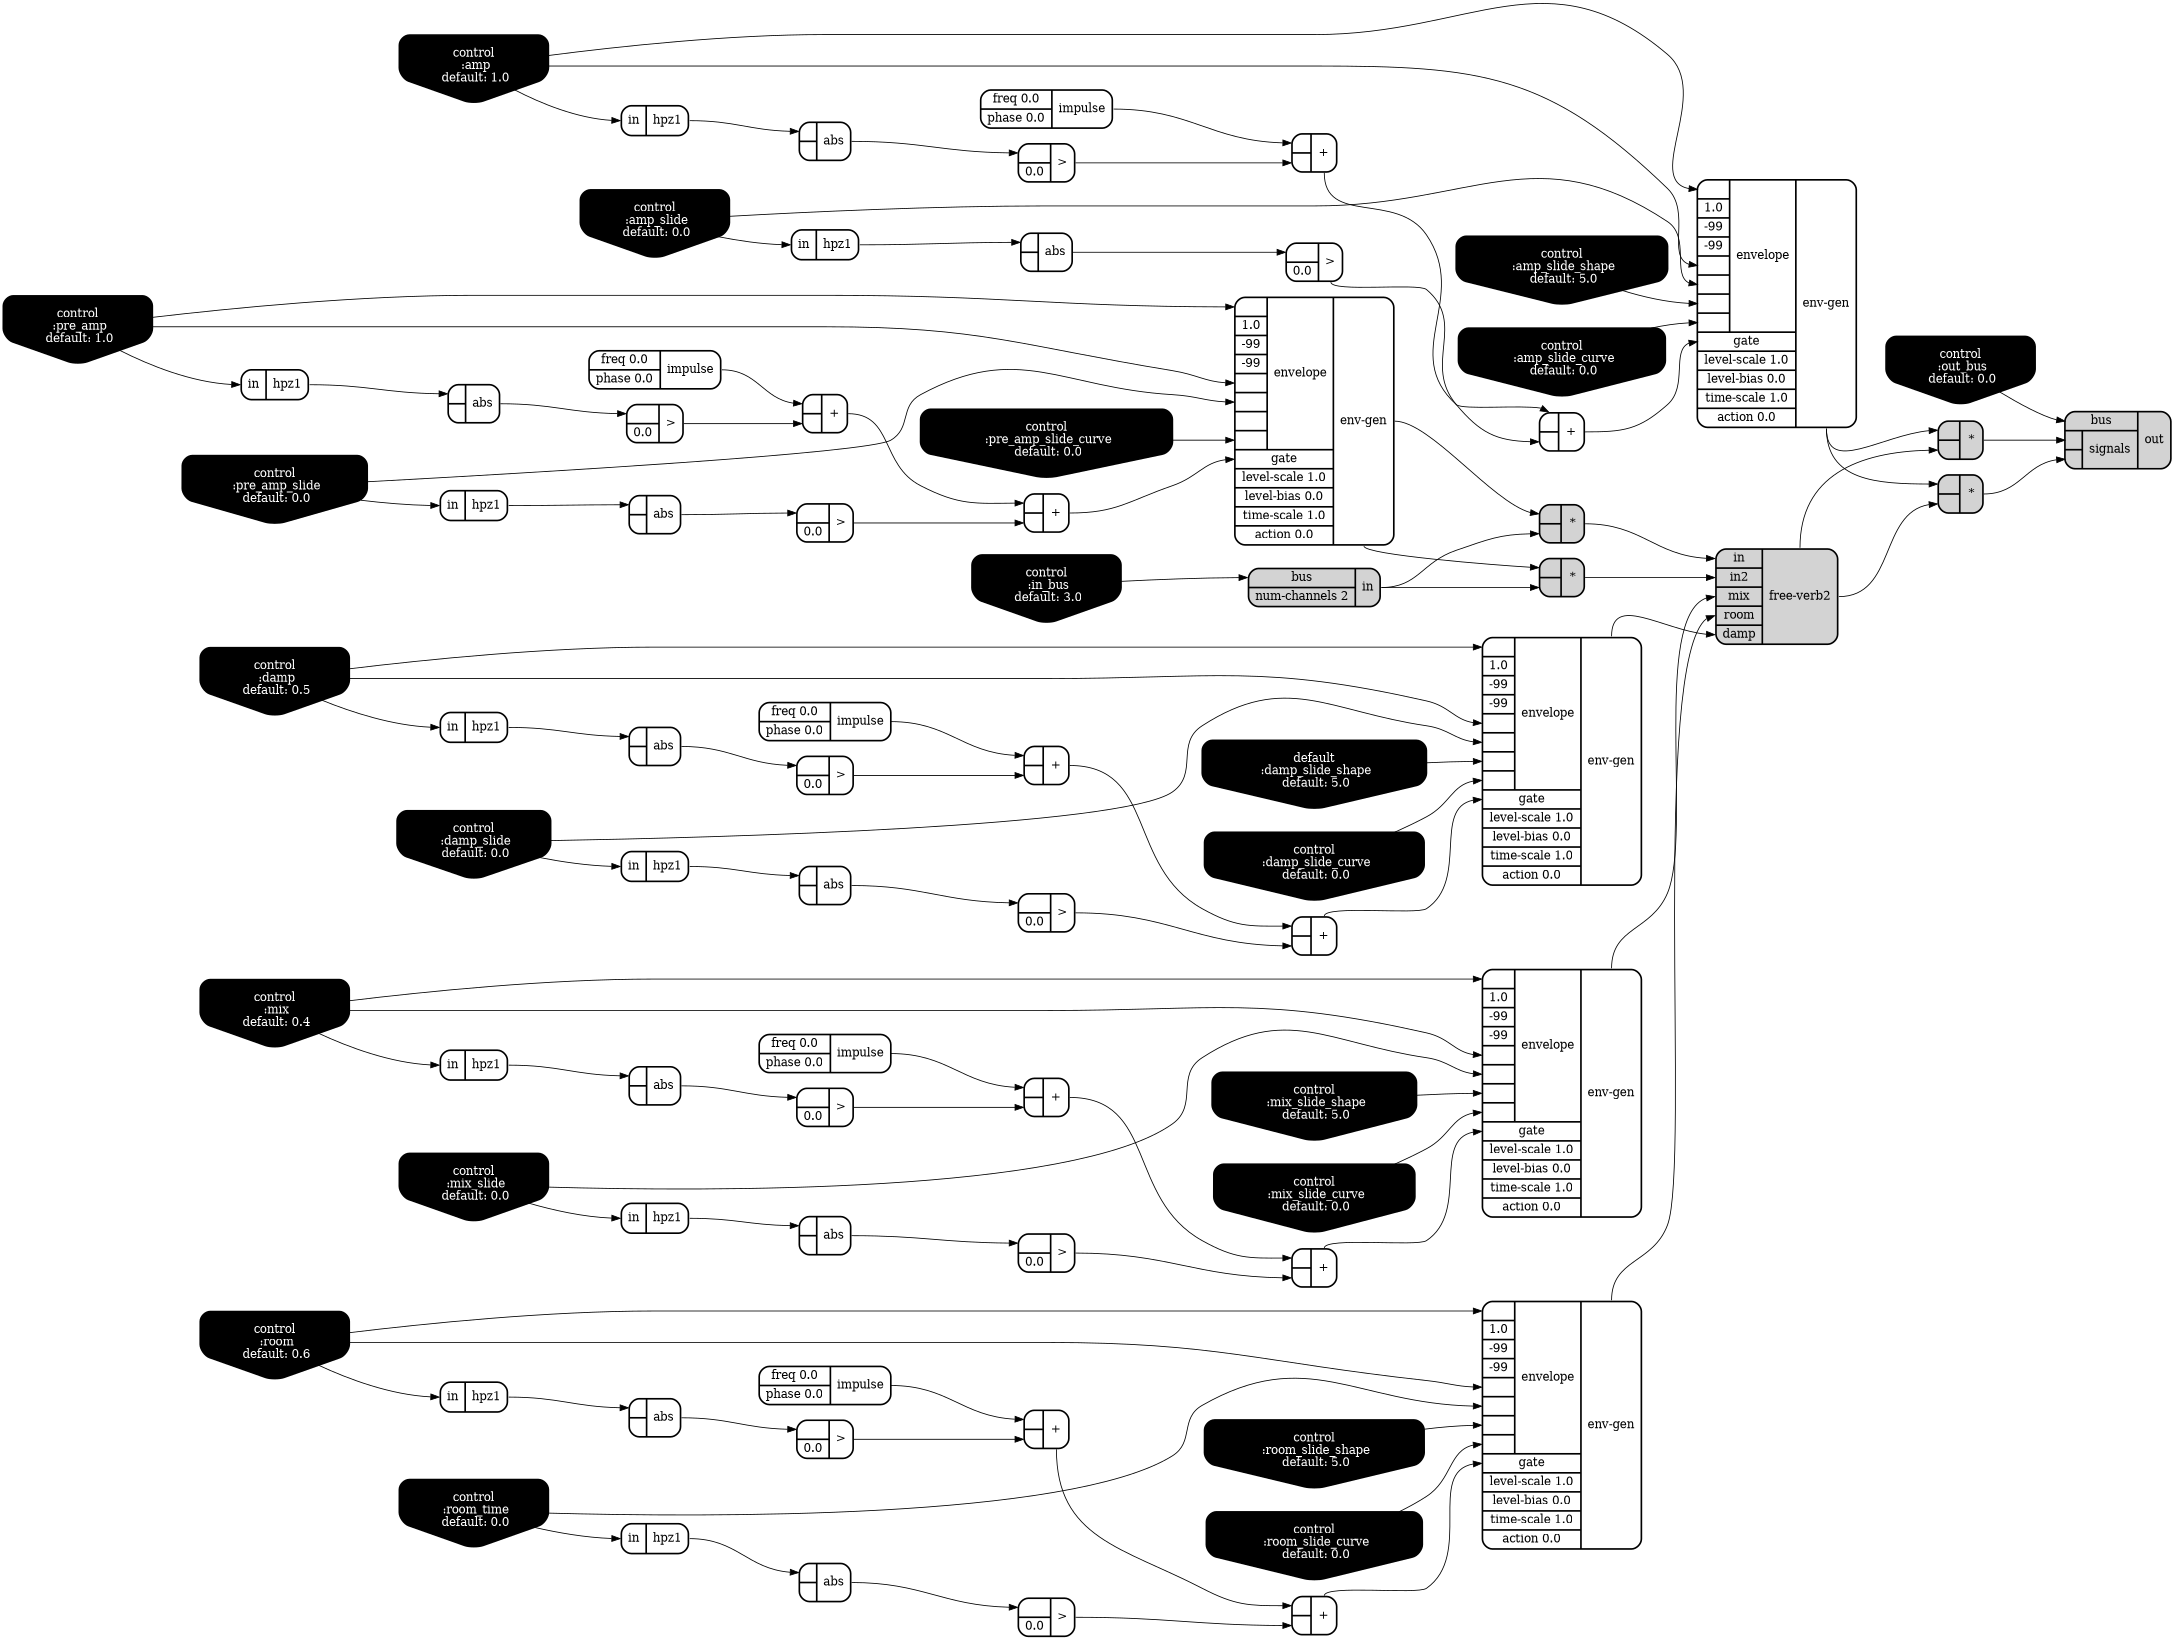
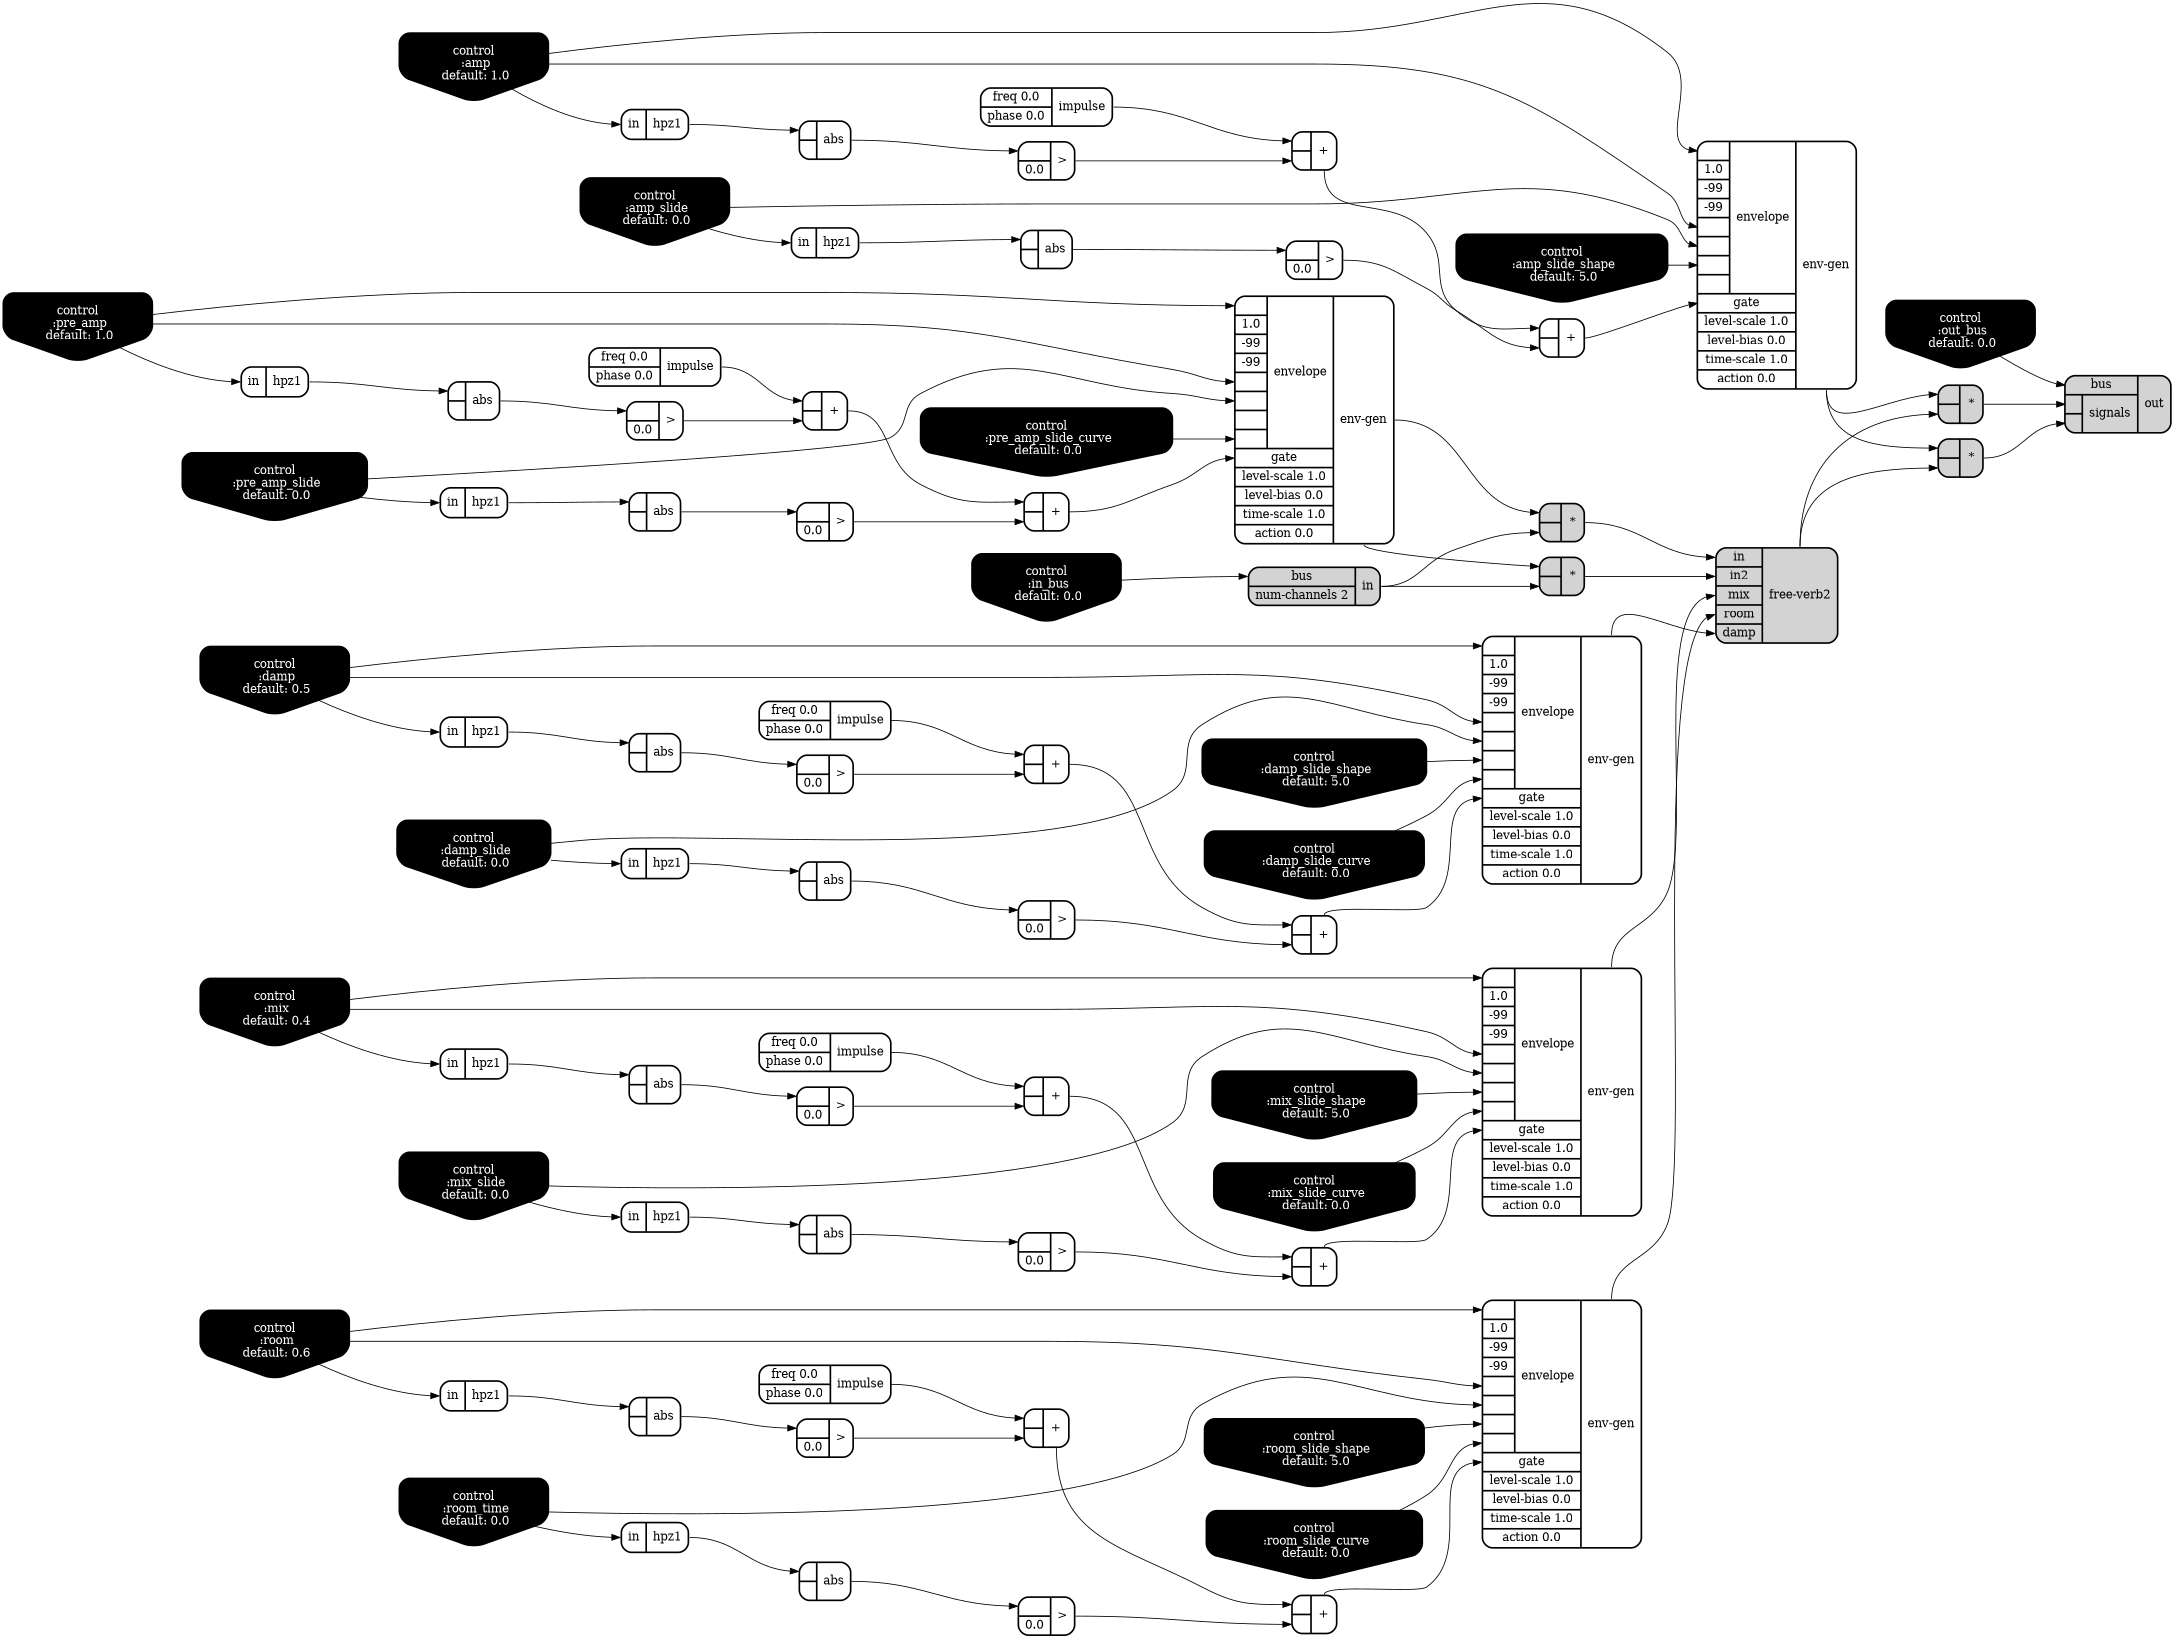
(1562, 359) -> none
(1046, 586) -> (1046, 585)
(1314, 771) -> (1314, 770)
